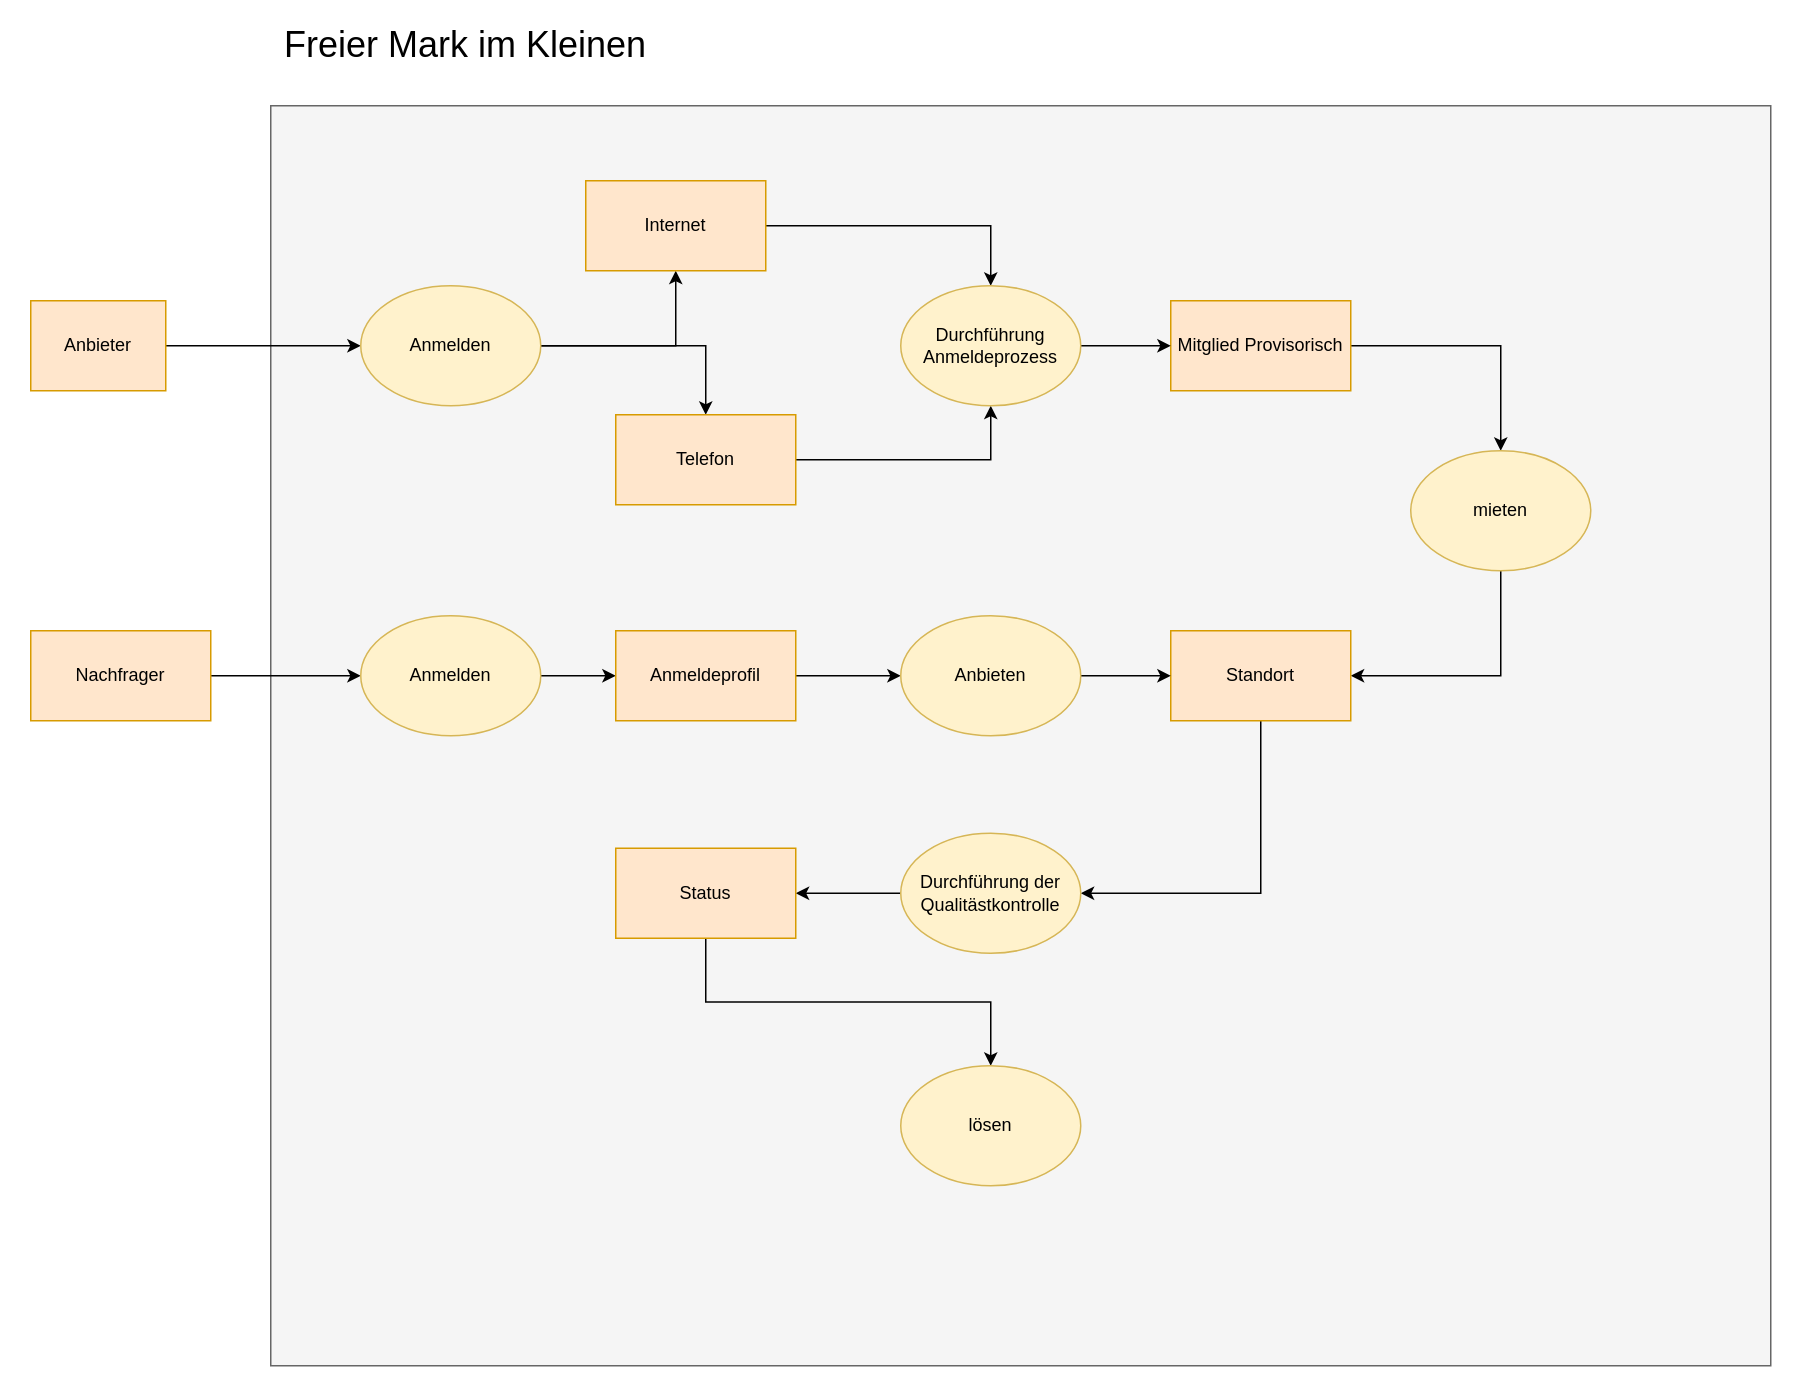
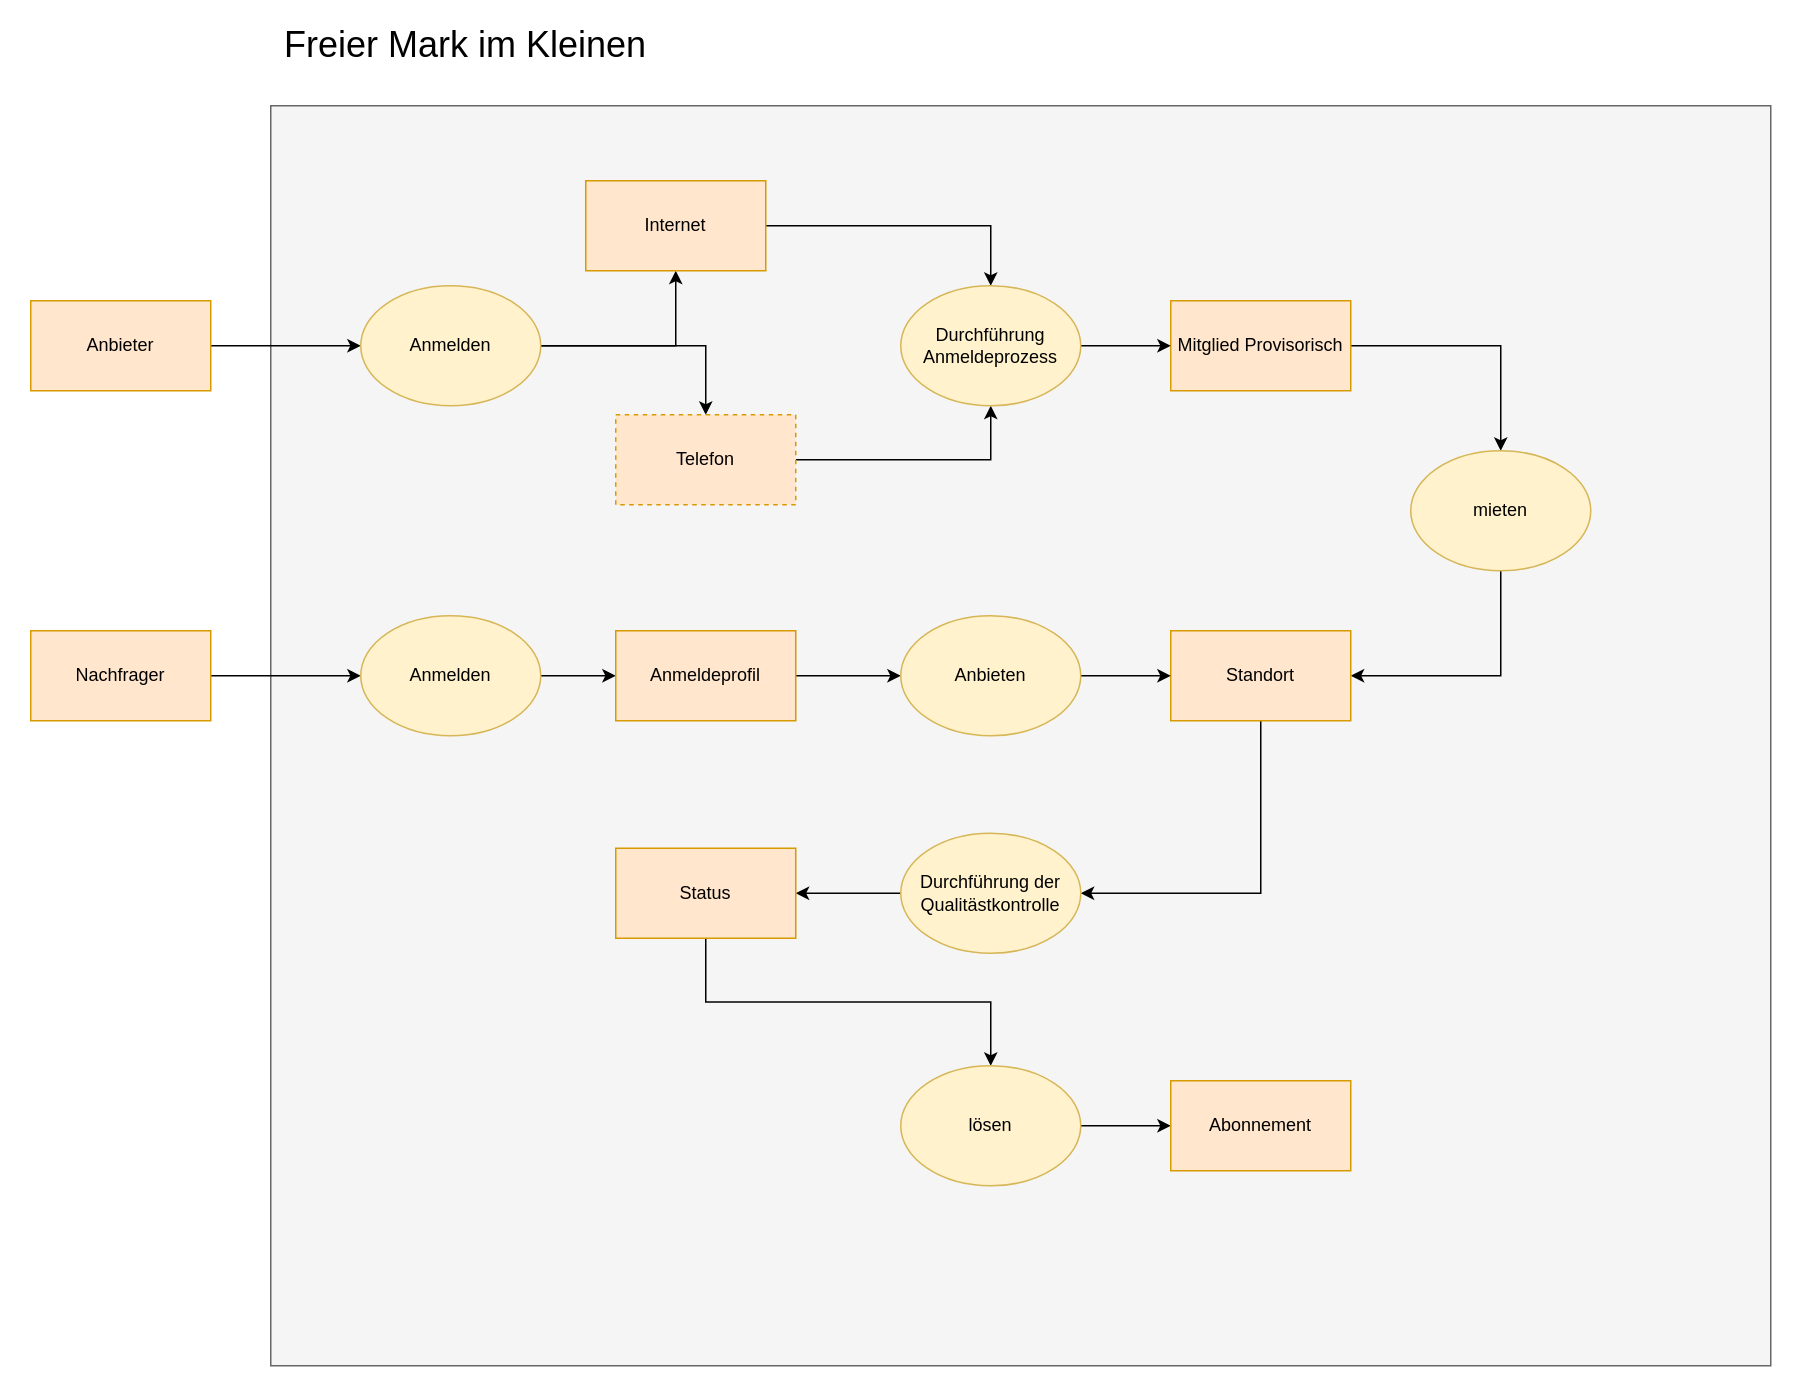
(98, 346) -> (121, 346)
(706, 460) -> (706, 460)
none -> (1121, 1126)
none -> (1261, 1126)
